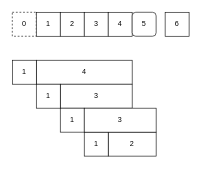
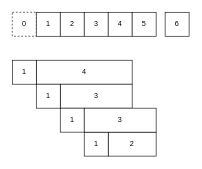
(144, 24) -> (144, 24)
